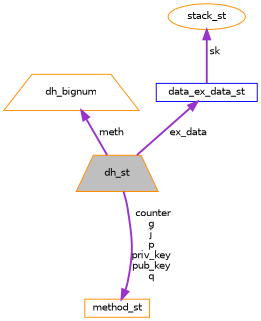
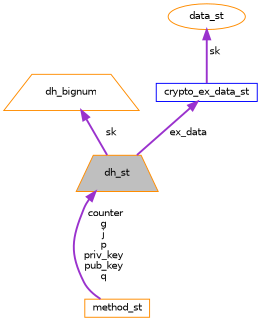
(207, 17) -> (207, 17)
(207, 92) -> (207, 92)
(110, 133) -> (110, 133)
(132, 241) -> (74, 252)
